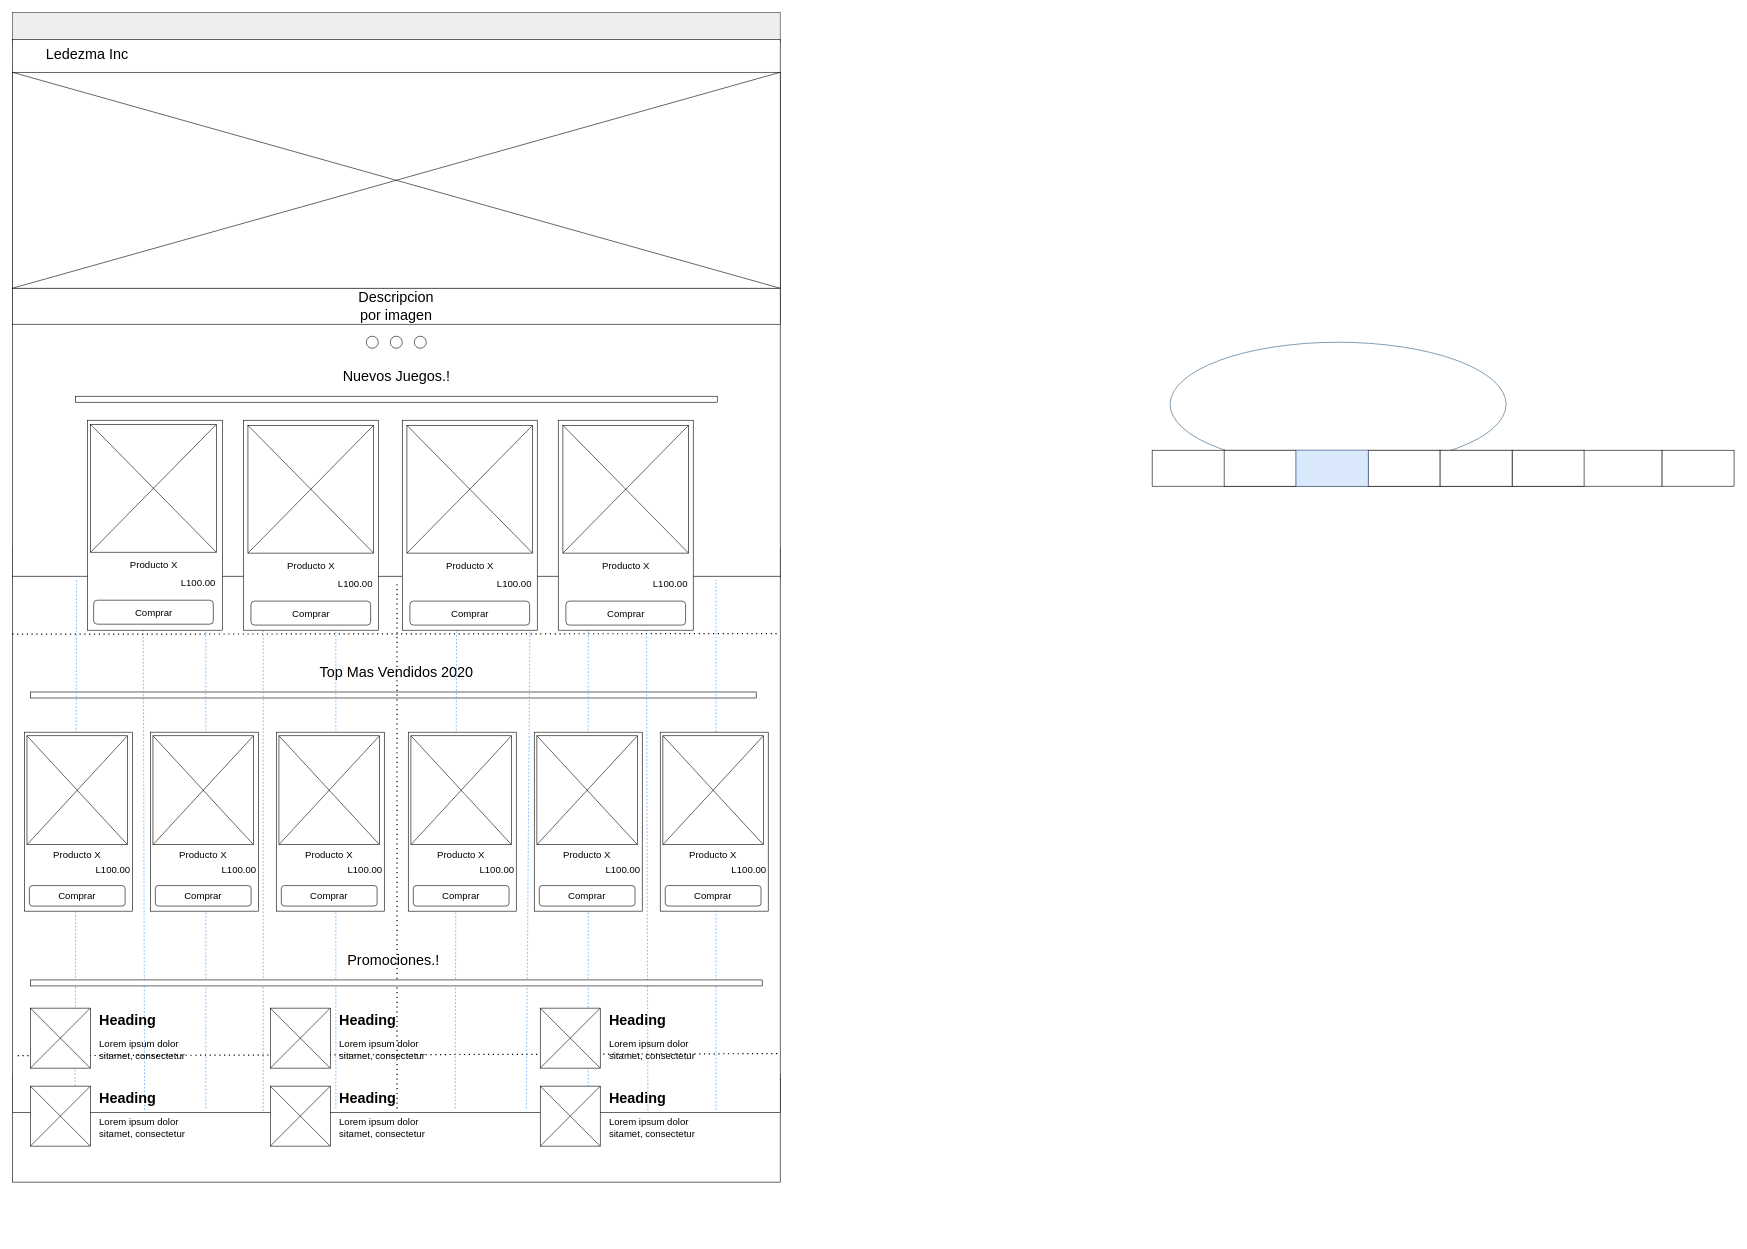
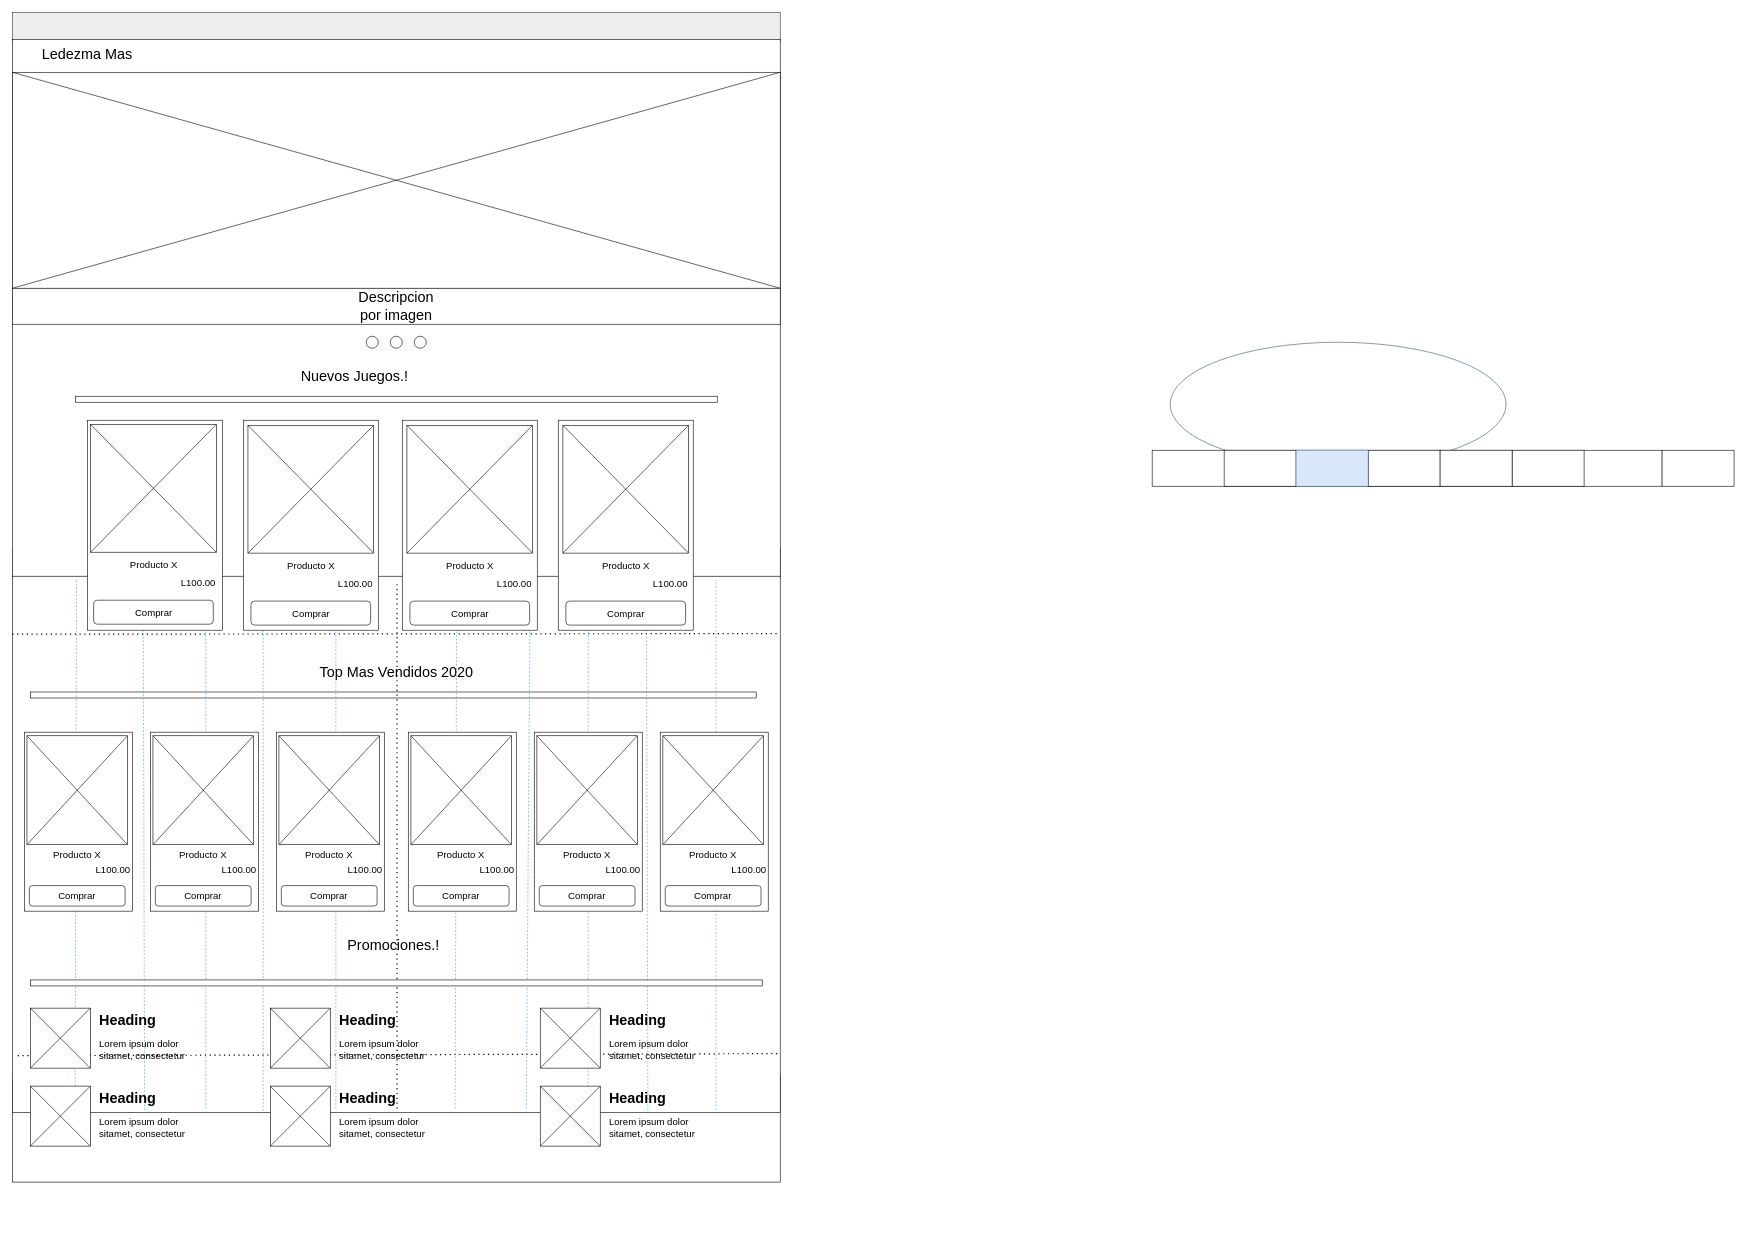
(87, 54) -> (87, 54)
(396, 377) -> (354, 377)
(393, 960) -> (393, 945)
